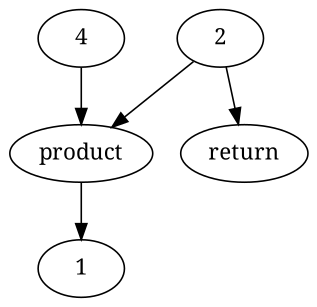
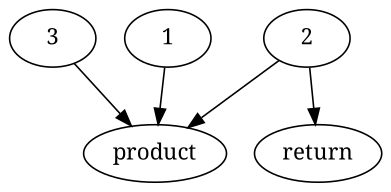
(81, 38) -> (53, 38)
(81, 203) -> (162, 88)
